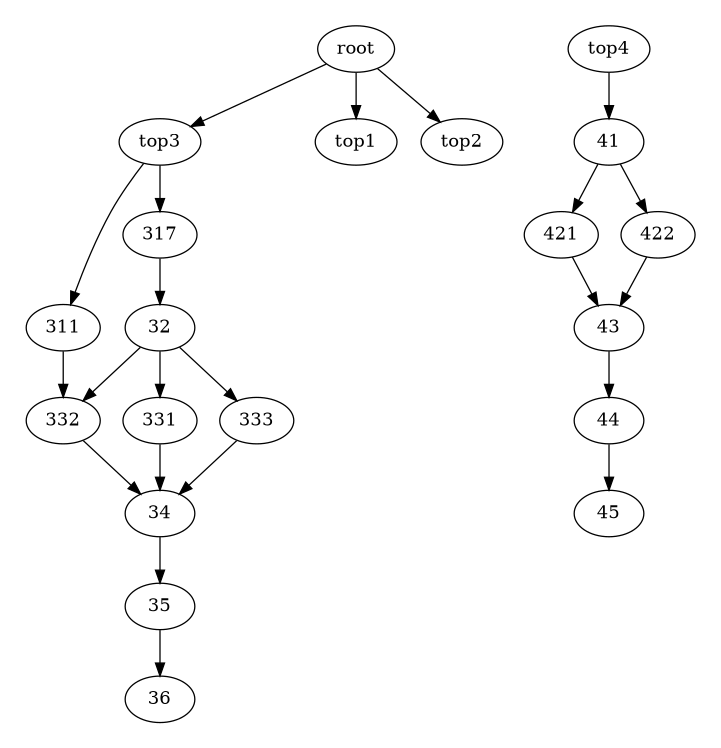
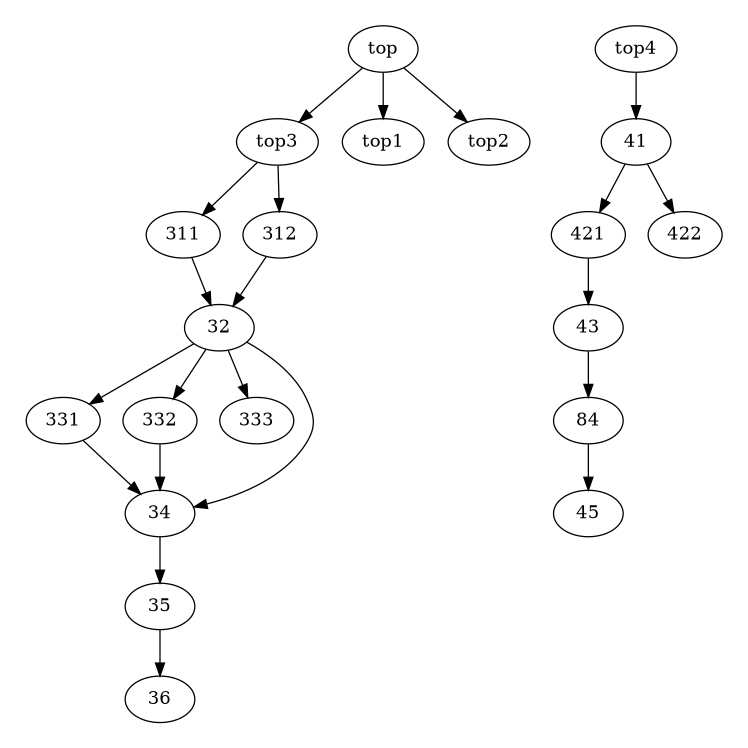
(356, 49) -> (383, 49)
(160, 235) -> (280, 235)
(637, 275) -> none
(63, 368) -> (199, 275)
(609, 421) -> (588, 421)
(213, 463) -> (309, 438)
